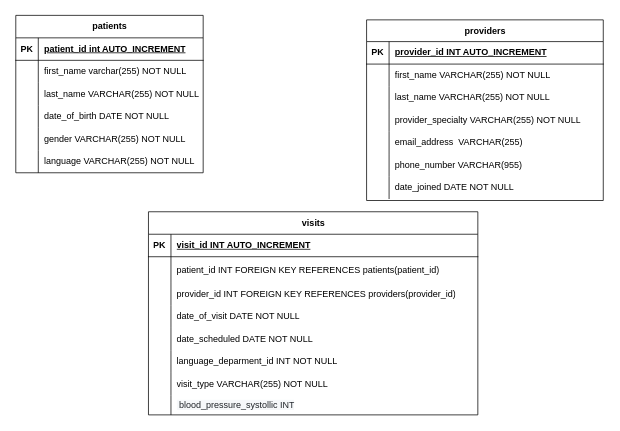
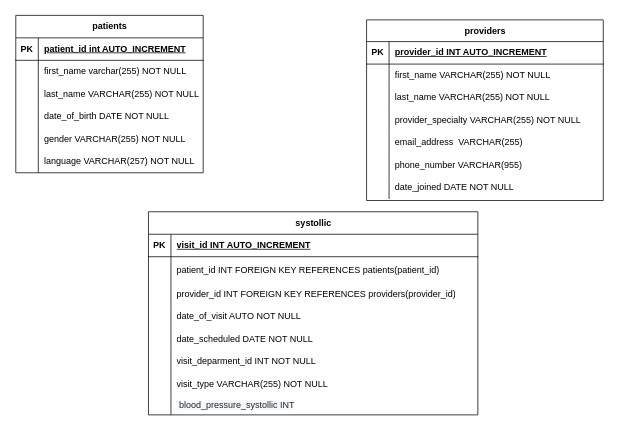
(115, 162) -> (115, 162)
(314, 223) -> (314, 223)
(239, 317) -> (239, 317)
(256, 362) -> (248, 362)
